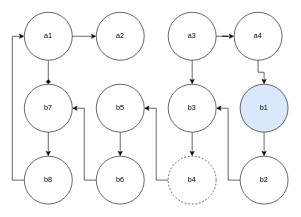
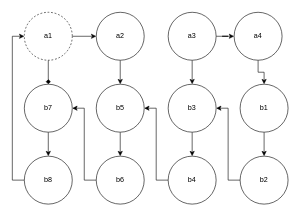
(48, 36) -> (48, 36)
none -> (120, 78)
(264, 108) -> (264, 108)
(192, 180) -> (192, 180)
